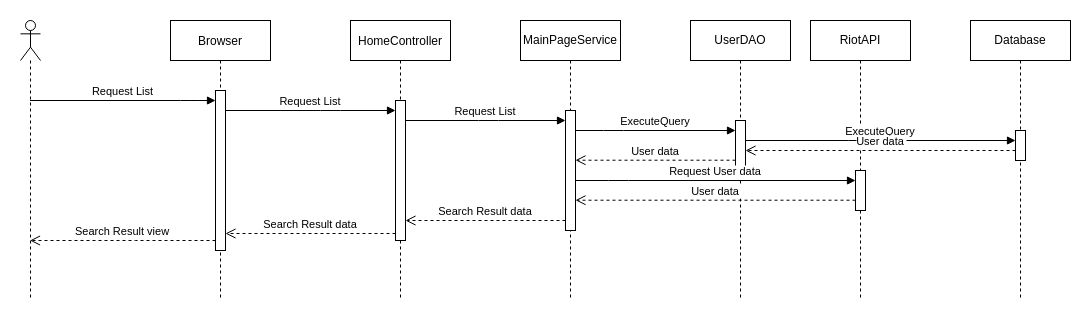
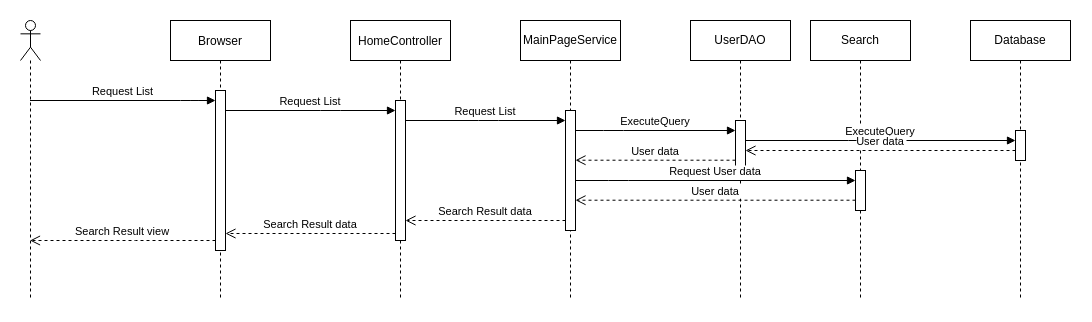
(861, 41) -> (861, 41)
